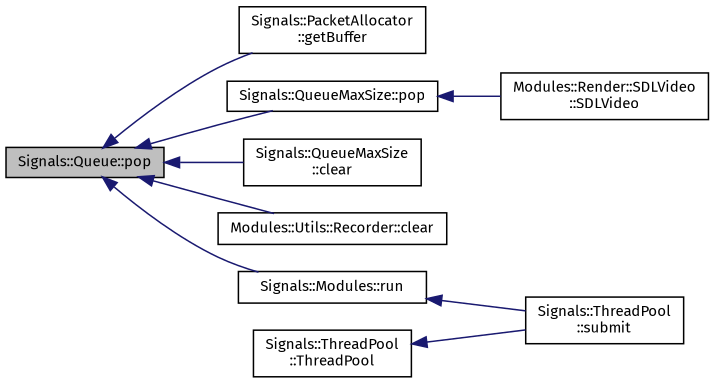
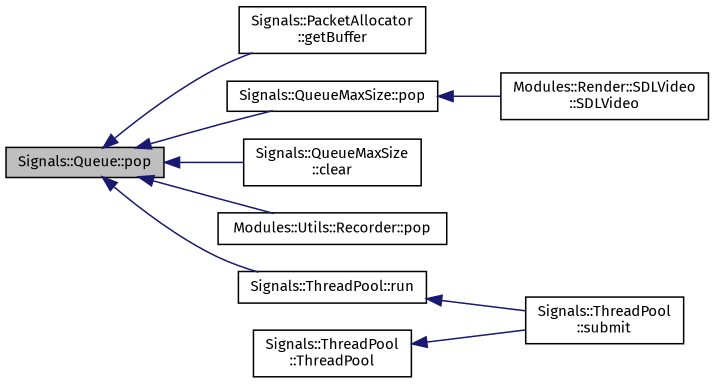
(332, 229) -> (332, 229)
(332, 287) -> (332, 287)
